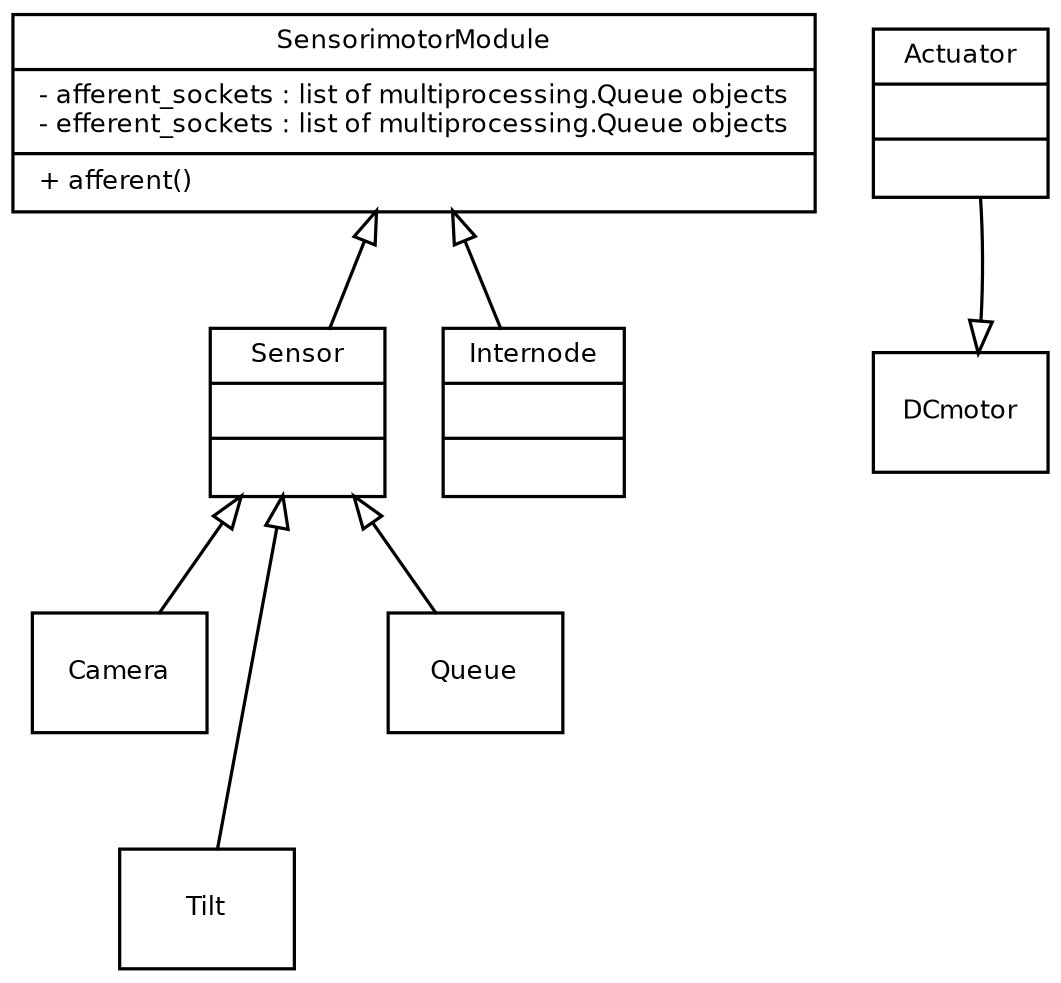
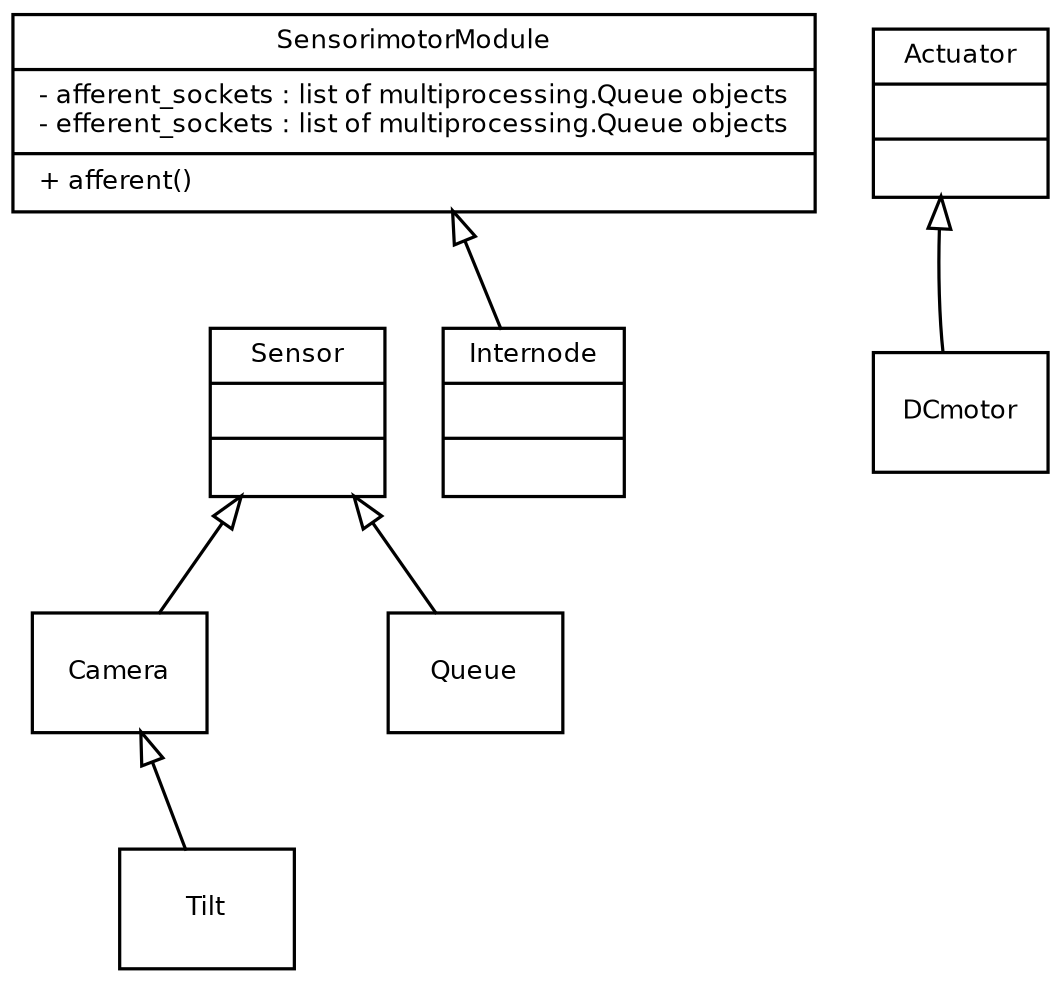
(983, 259) -> (939, 291)
(347, 286) -> none
(247, 689) -> (169, 806)
